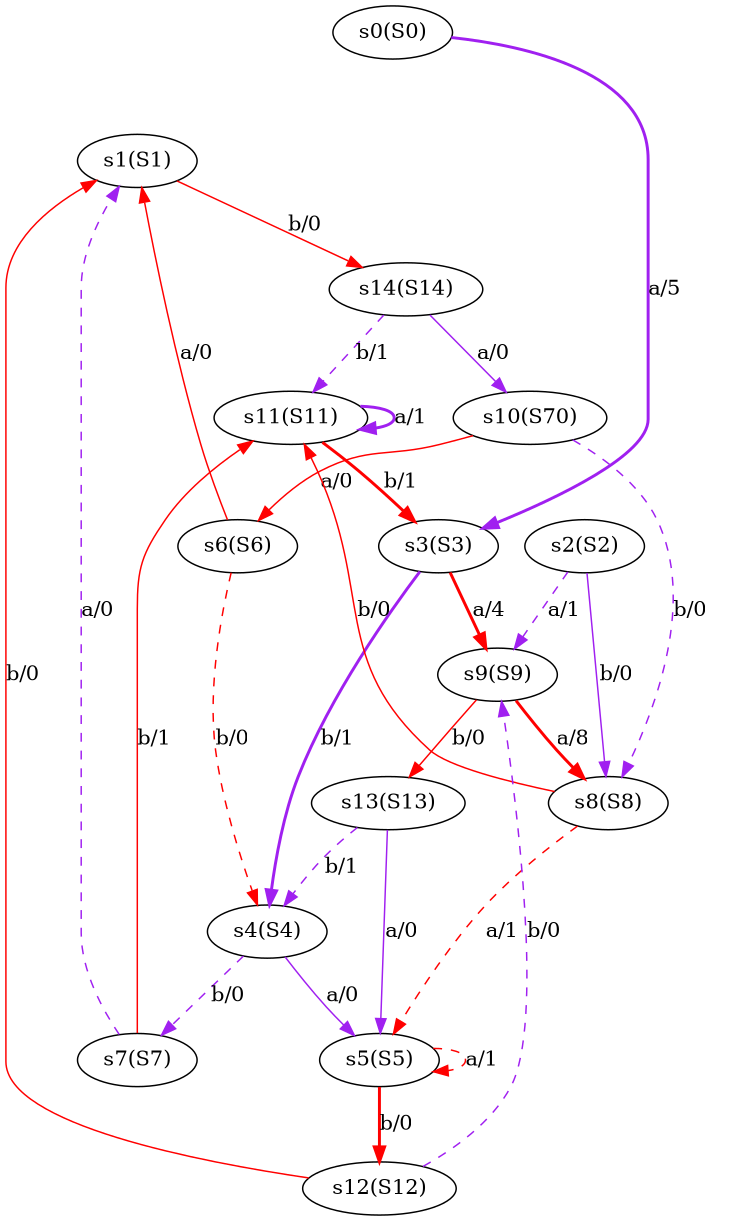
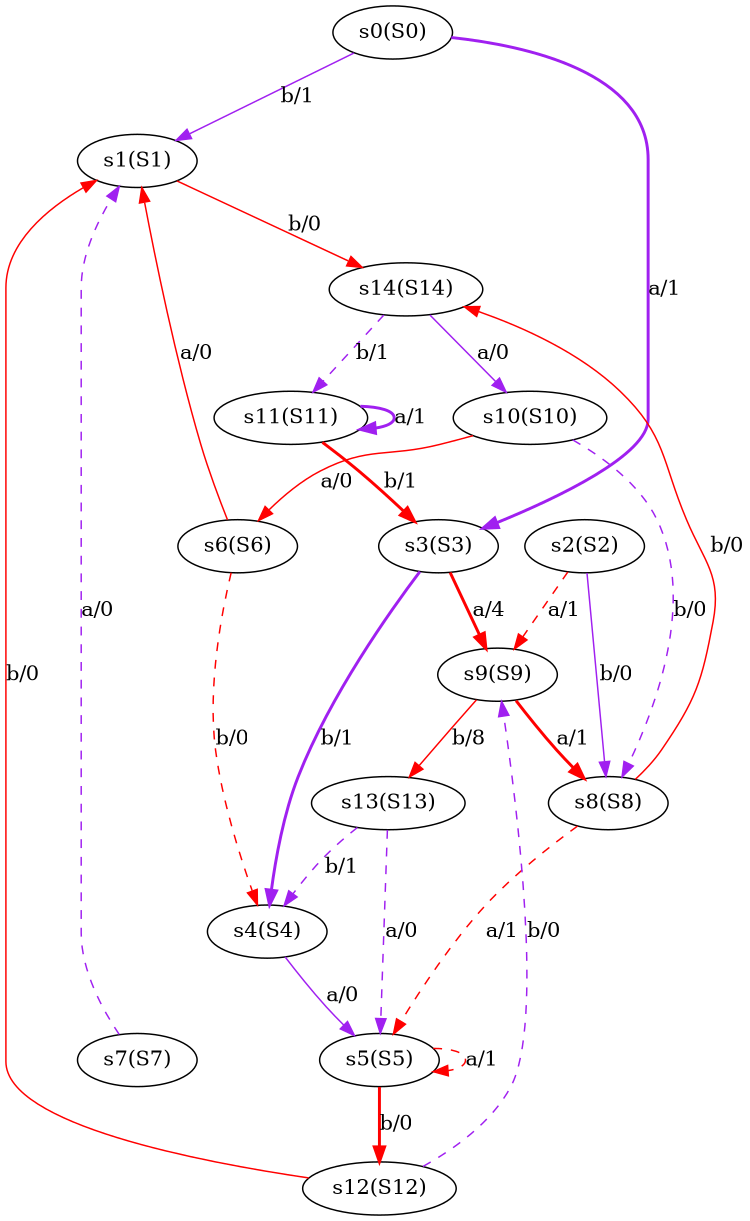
none -> (272, 93)
(664, 289) -> (664, 289)
(530, 418) -> (530, 418)
(545, 604) -> (545, 604)
(374, 675) -> (682, 509)
(137, 722) -> none
(469, 739) -> (469, 739)
(573, 739) -> (573, 739)
(384, 924) -> (384, 924)
(208, 990) -> none
